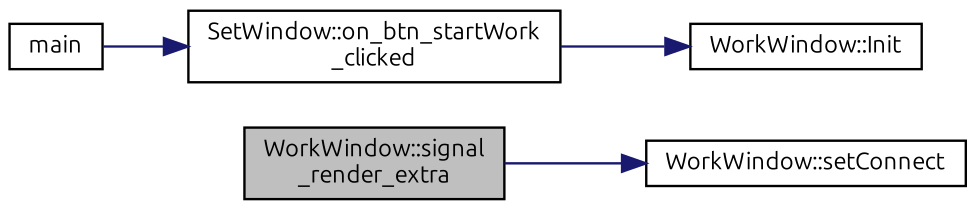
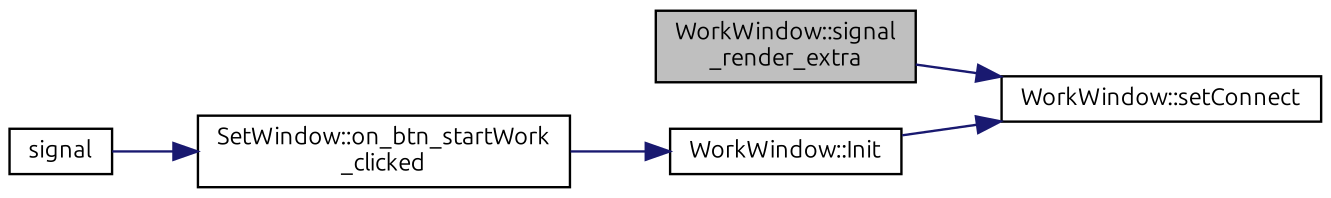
(56, 47) -> (61, 151)
none -> (939, 130)
